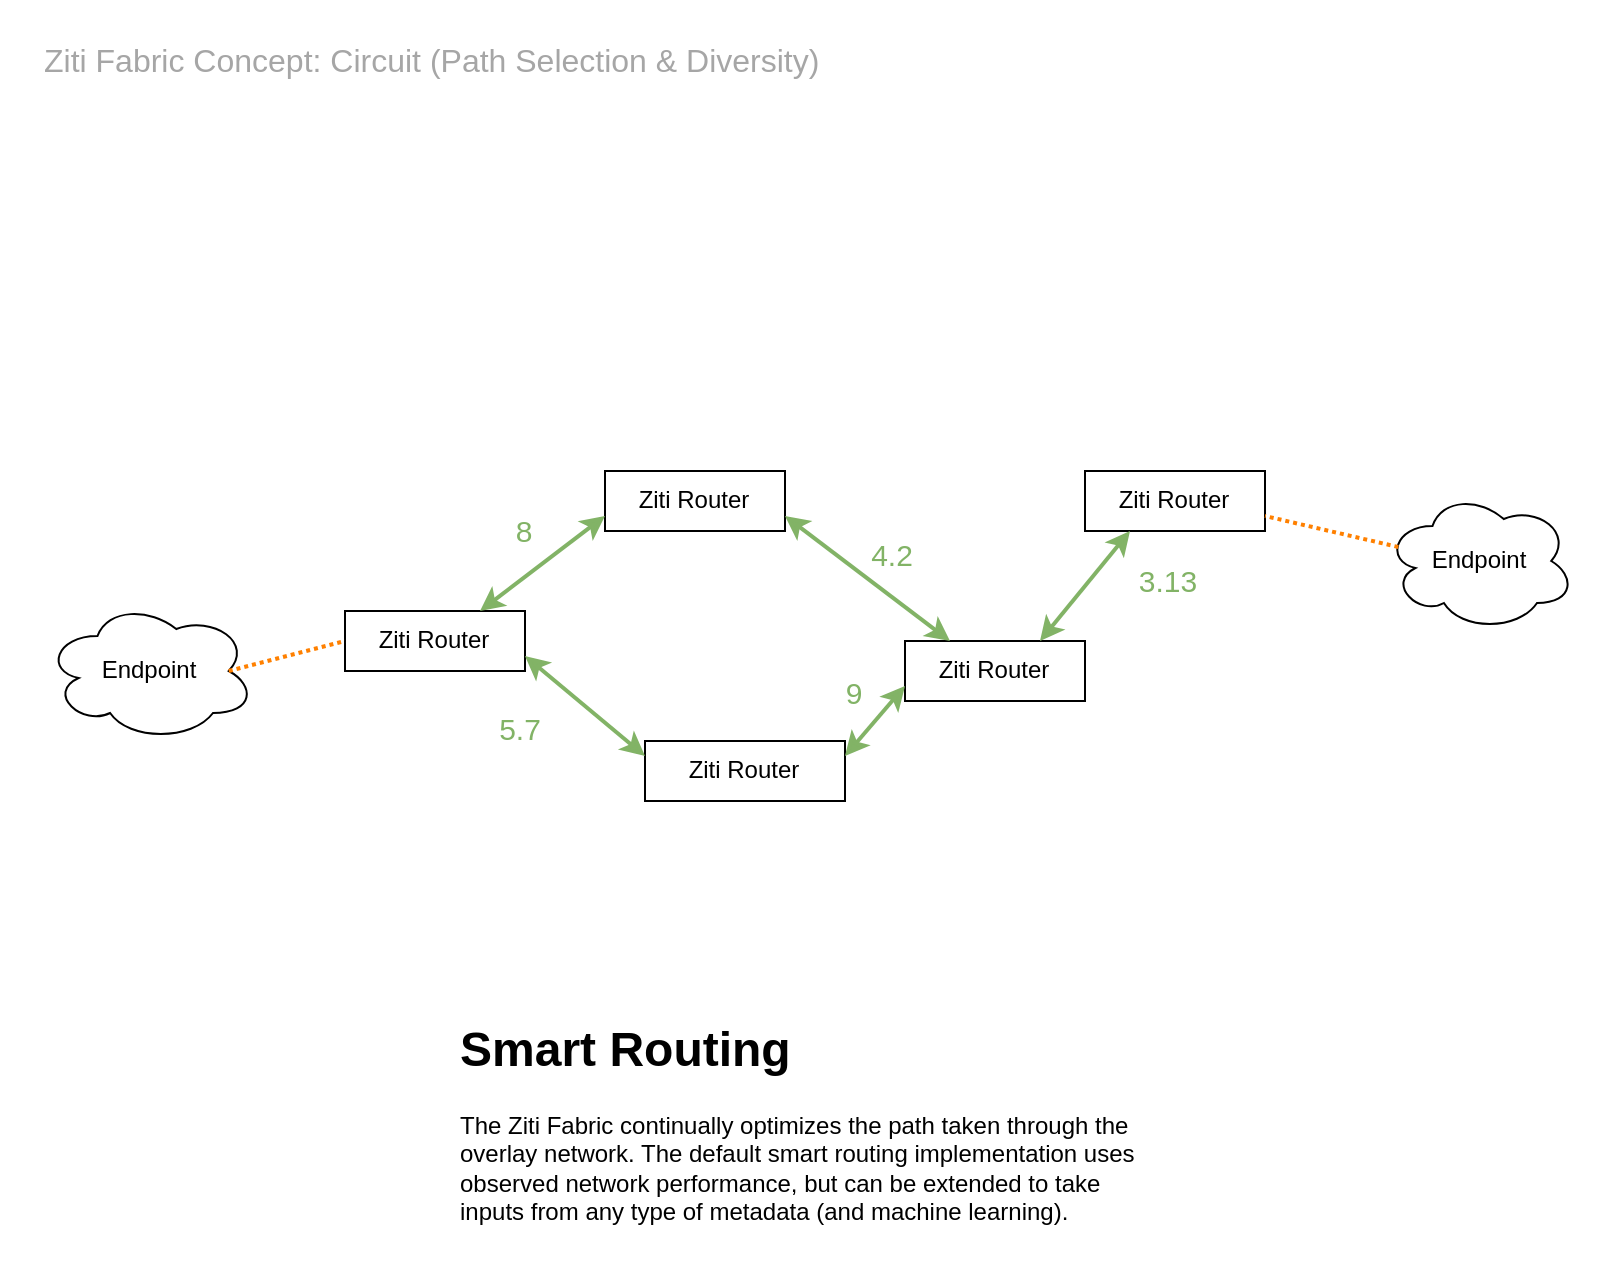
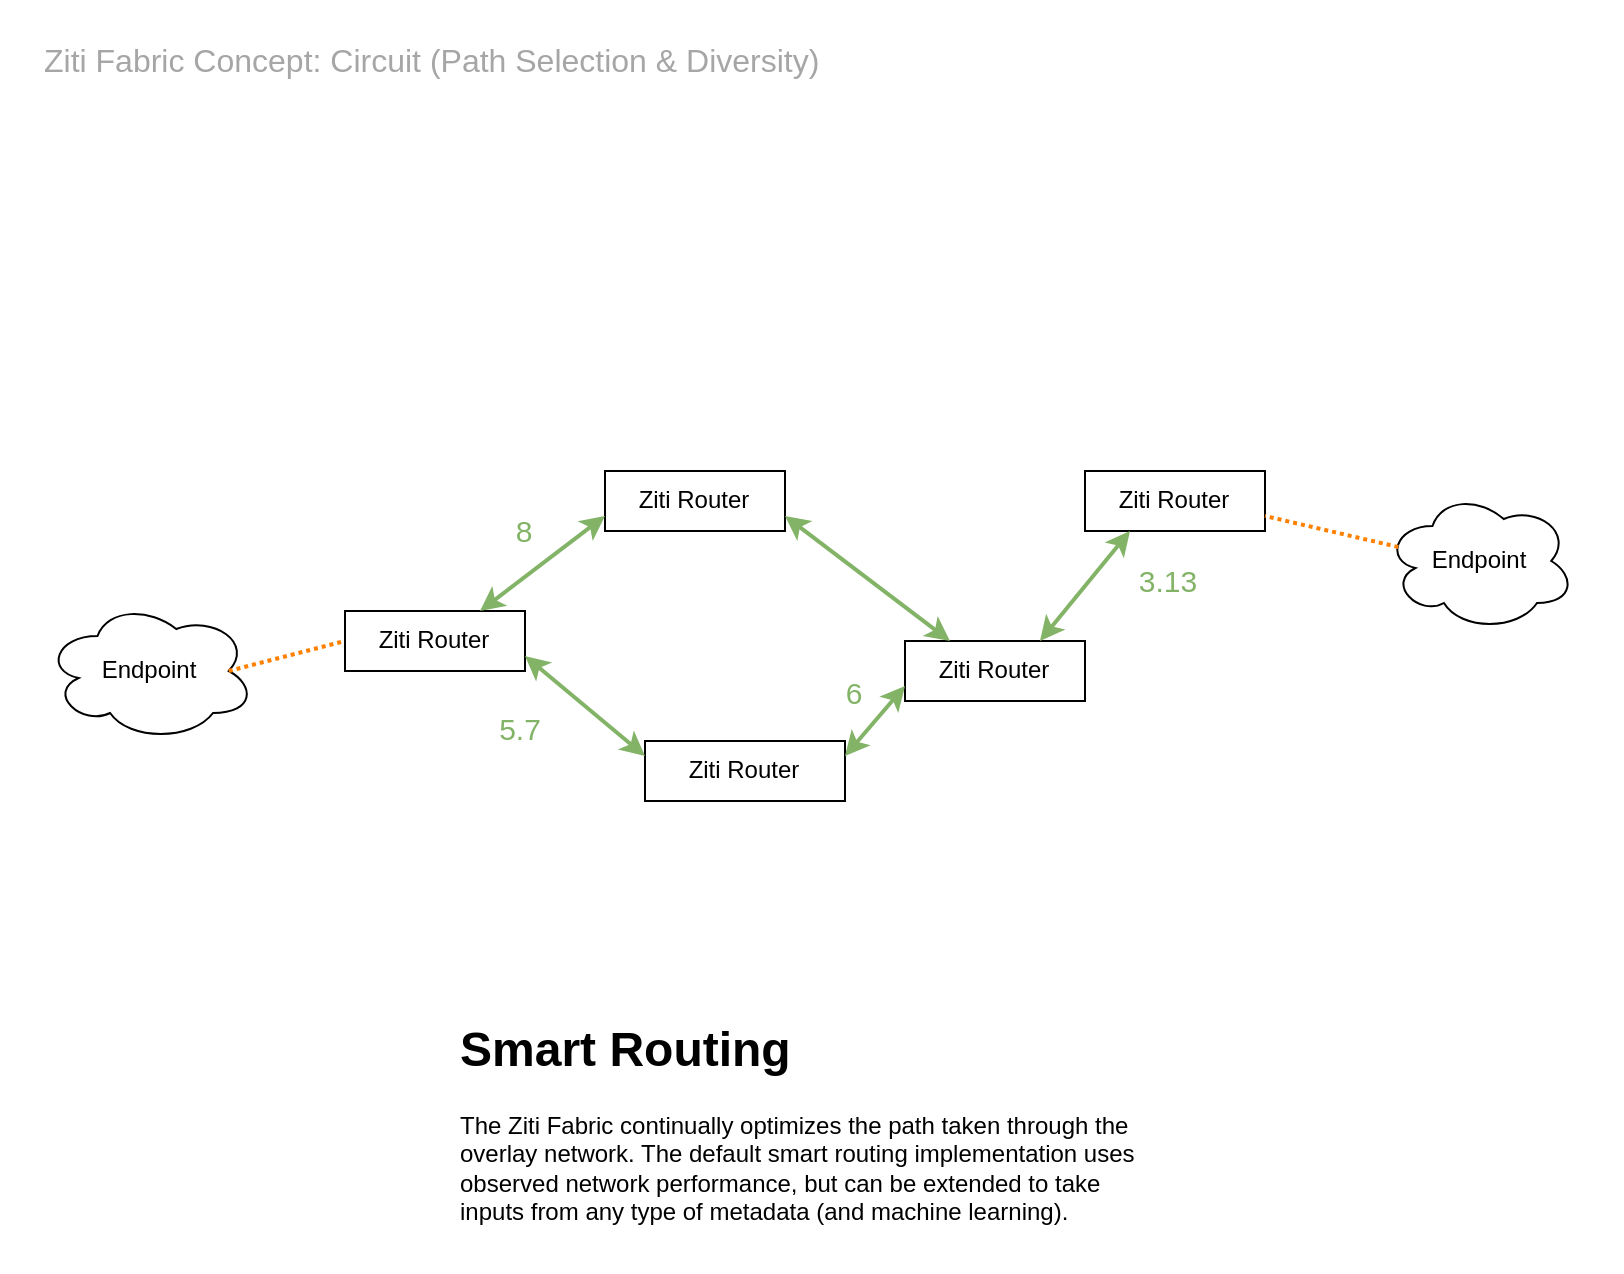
(893, 555) -> none
(855, 693) -> (855, 693)
